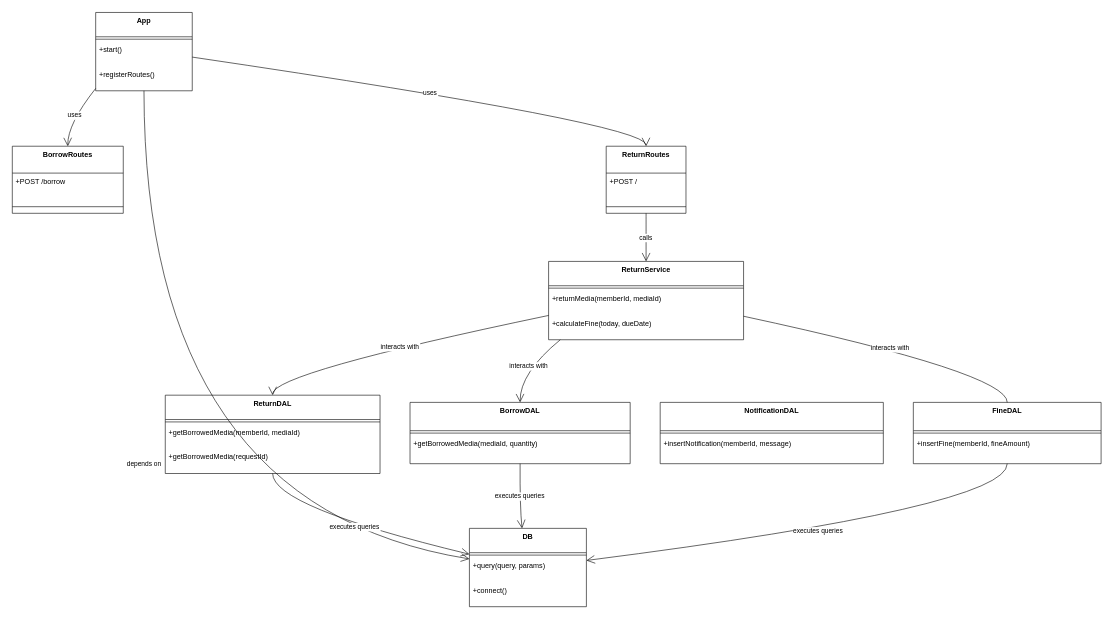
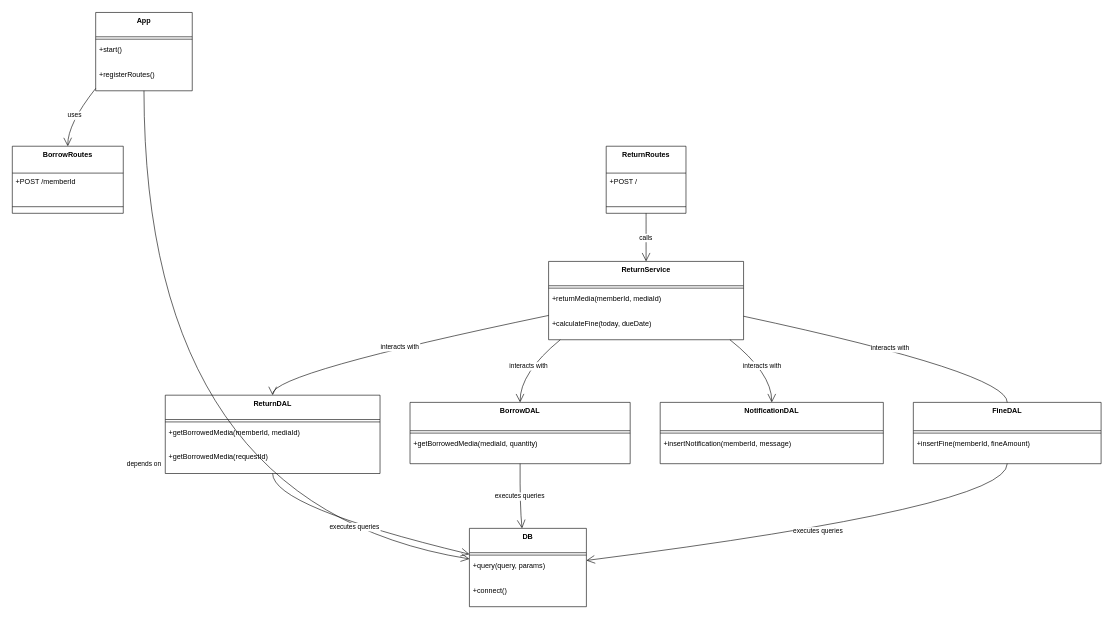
(421, 92) -> none
(41, 181) -> (45, 181)
none -> (757, 366)
